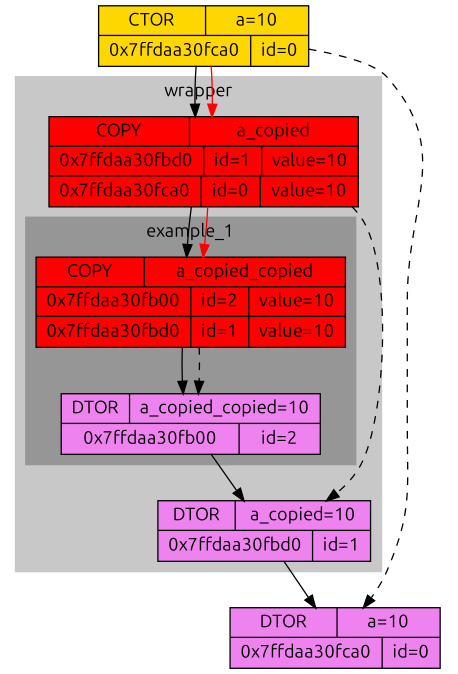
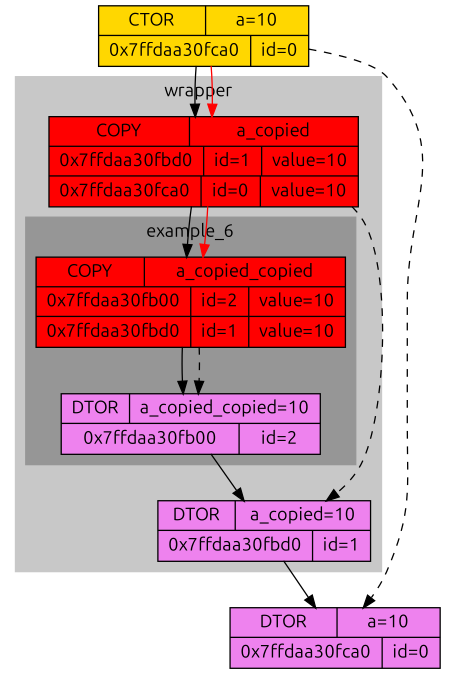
(191, 232) -> (191, 232)
